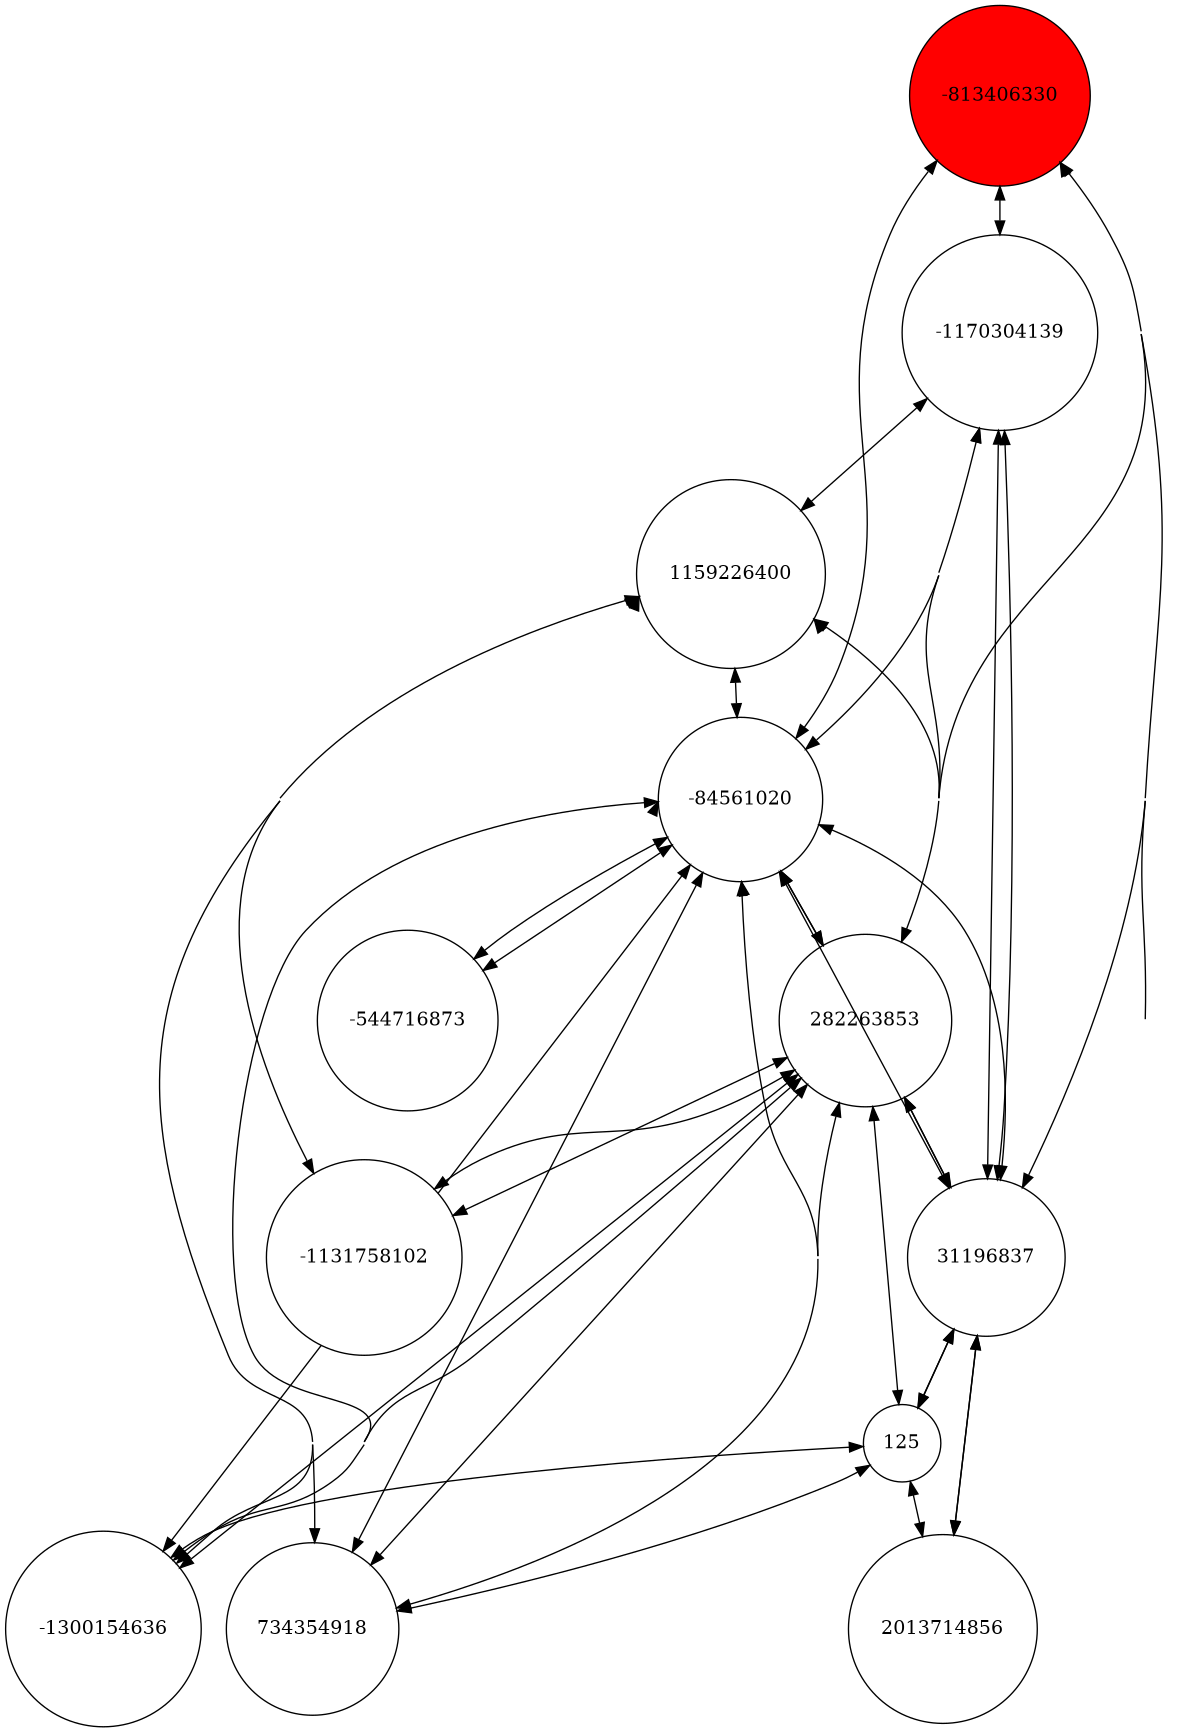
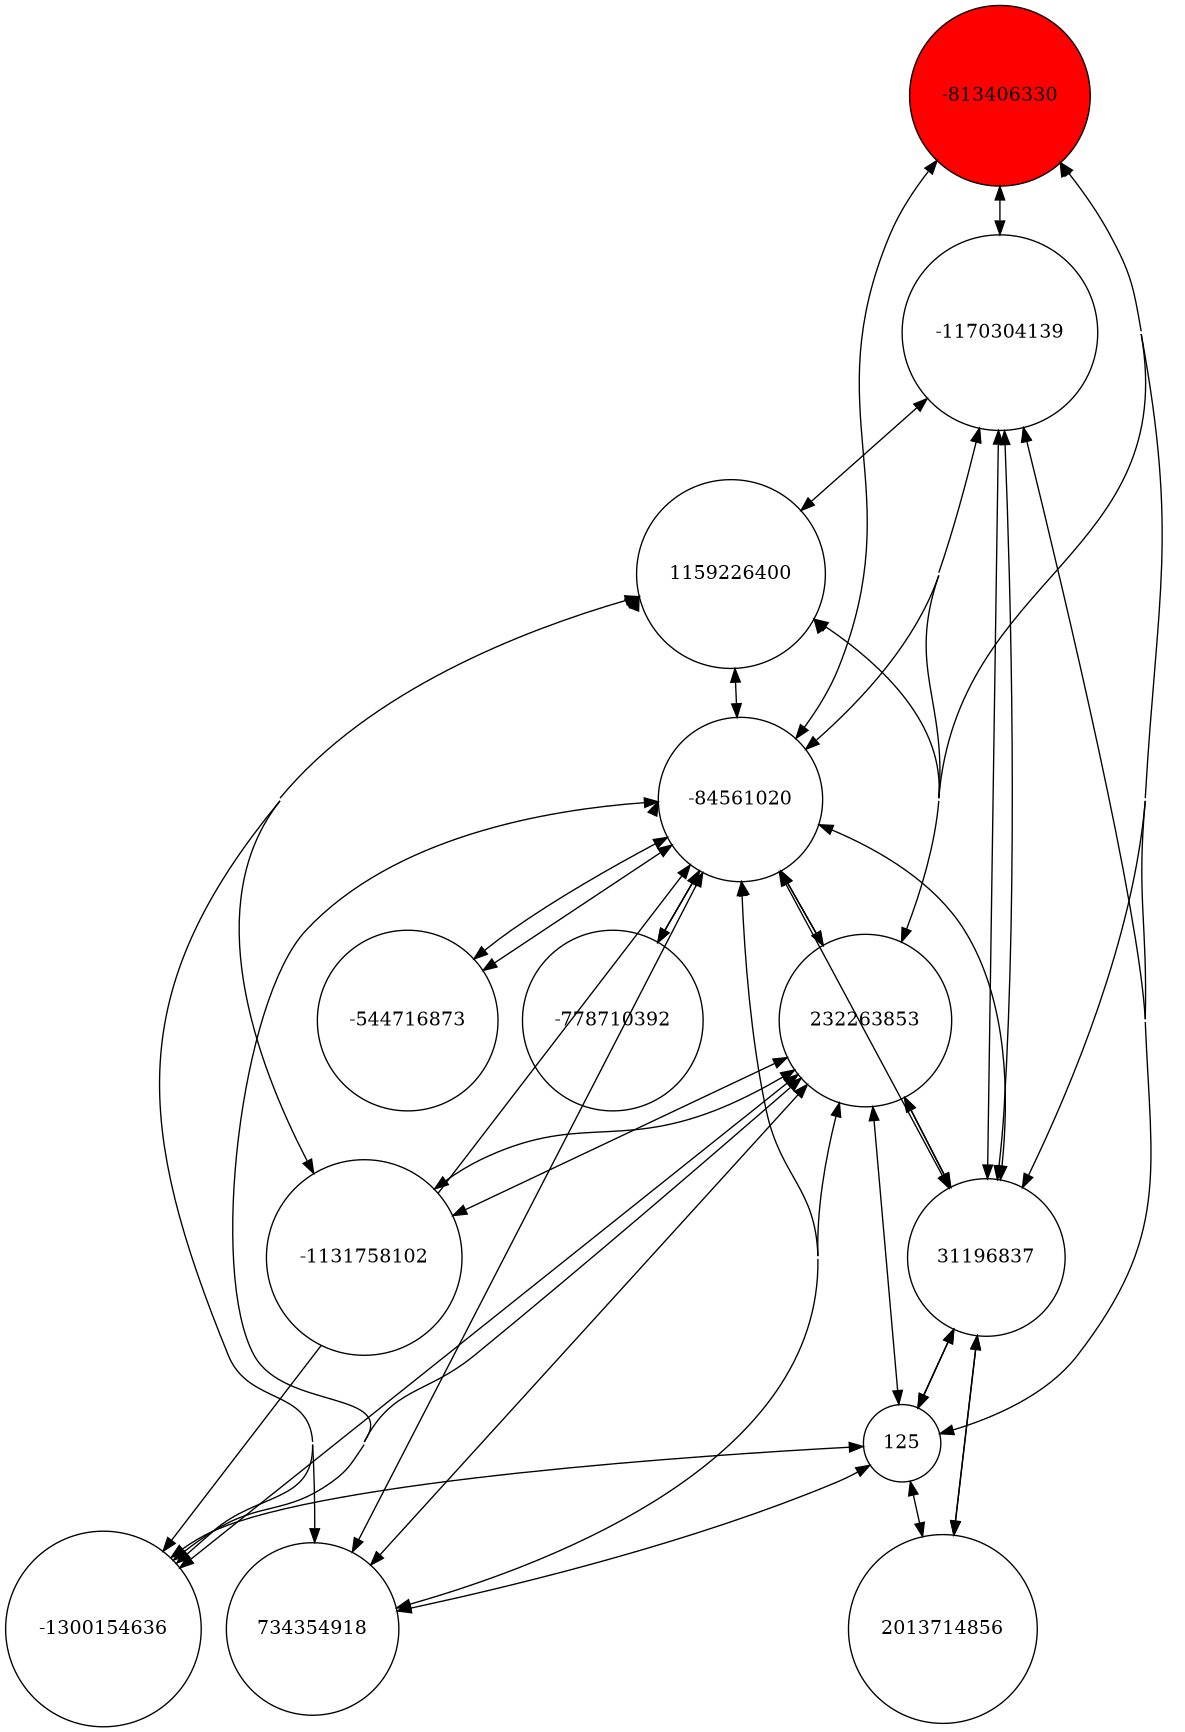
none -> (1094, 729)
none -> (613, 1021)
(865, 1021) -> (865, 1021)
